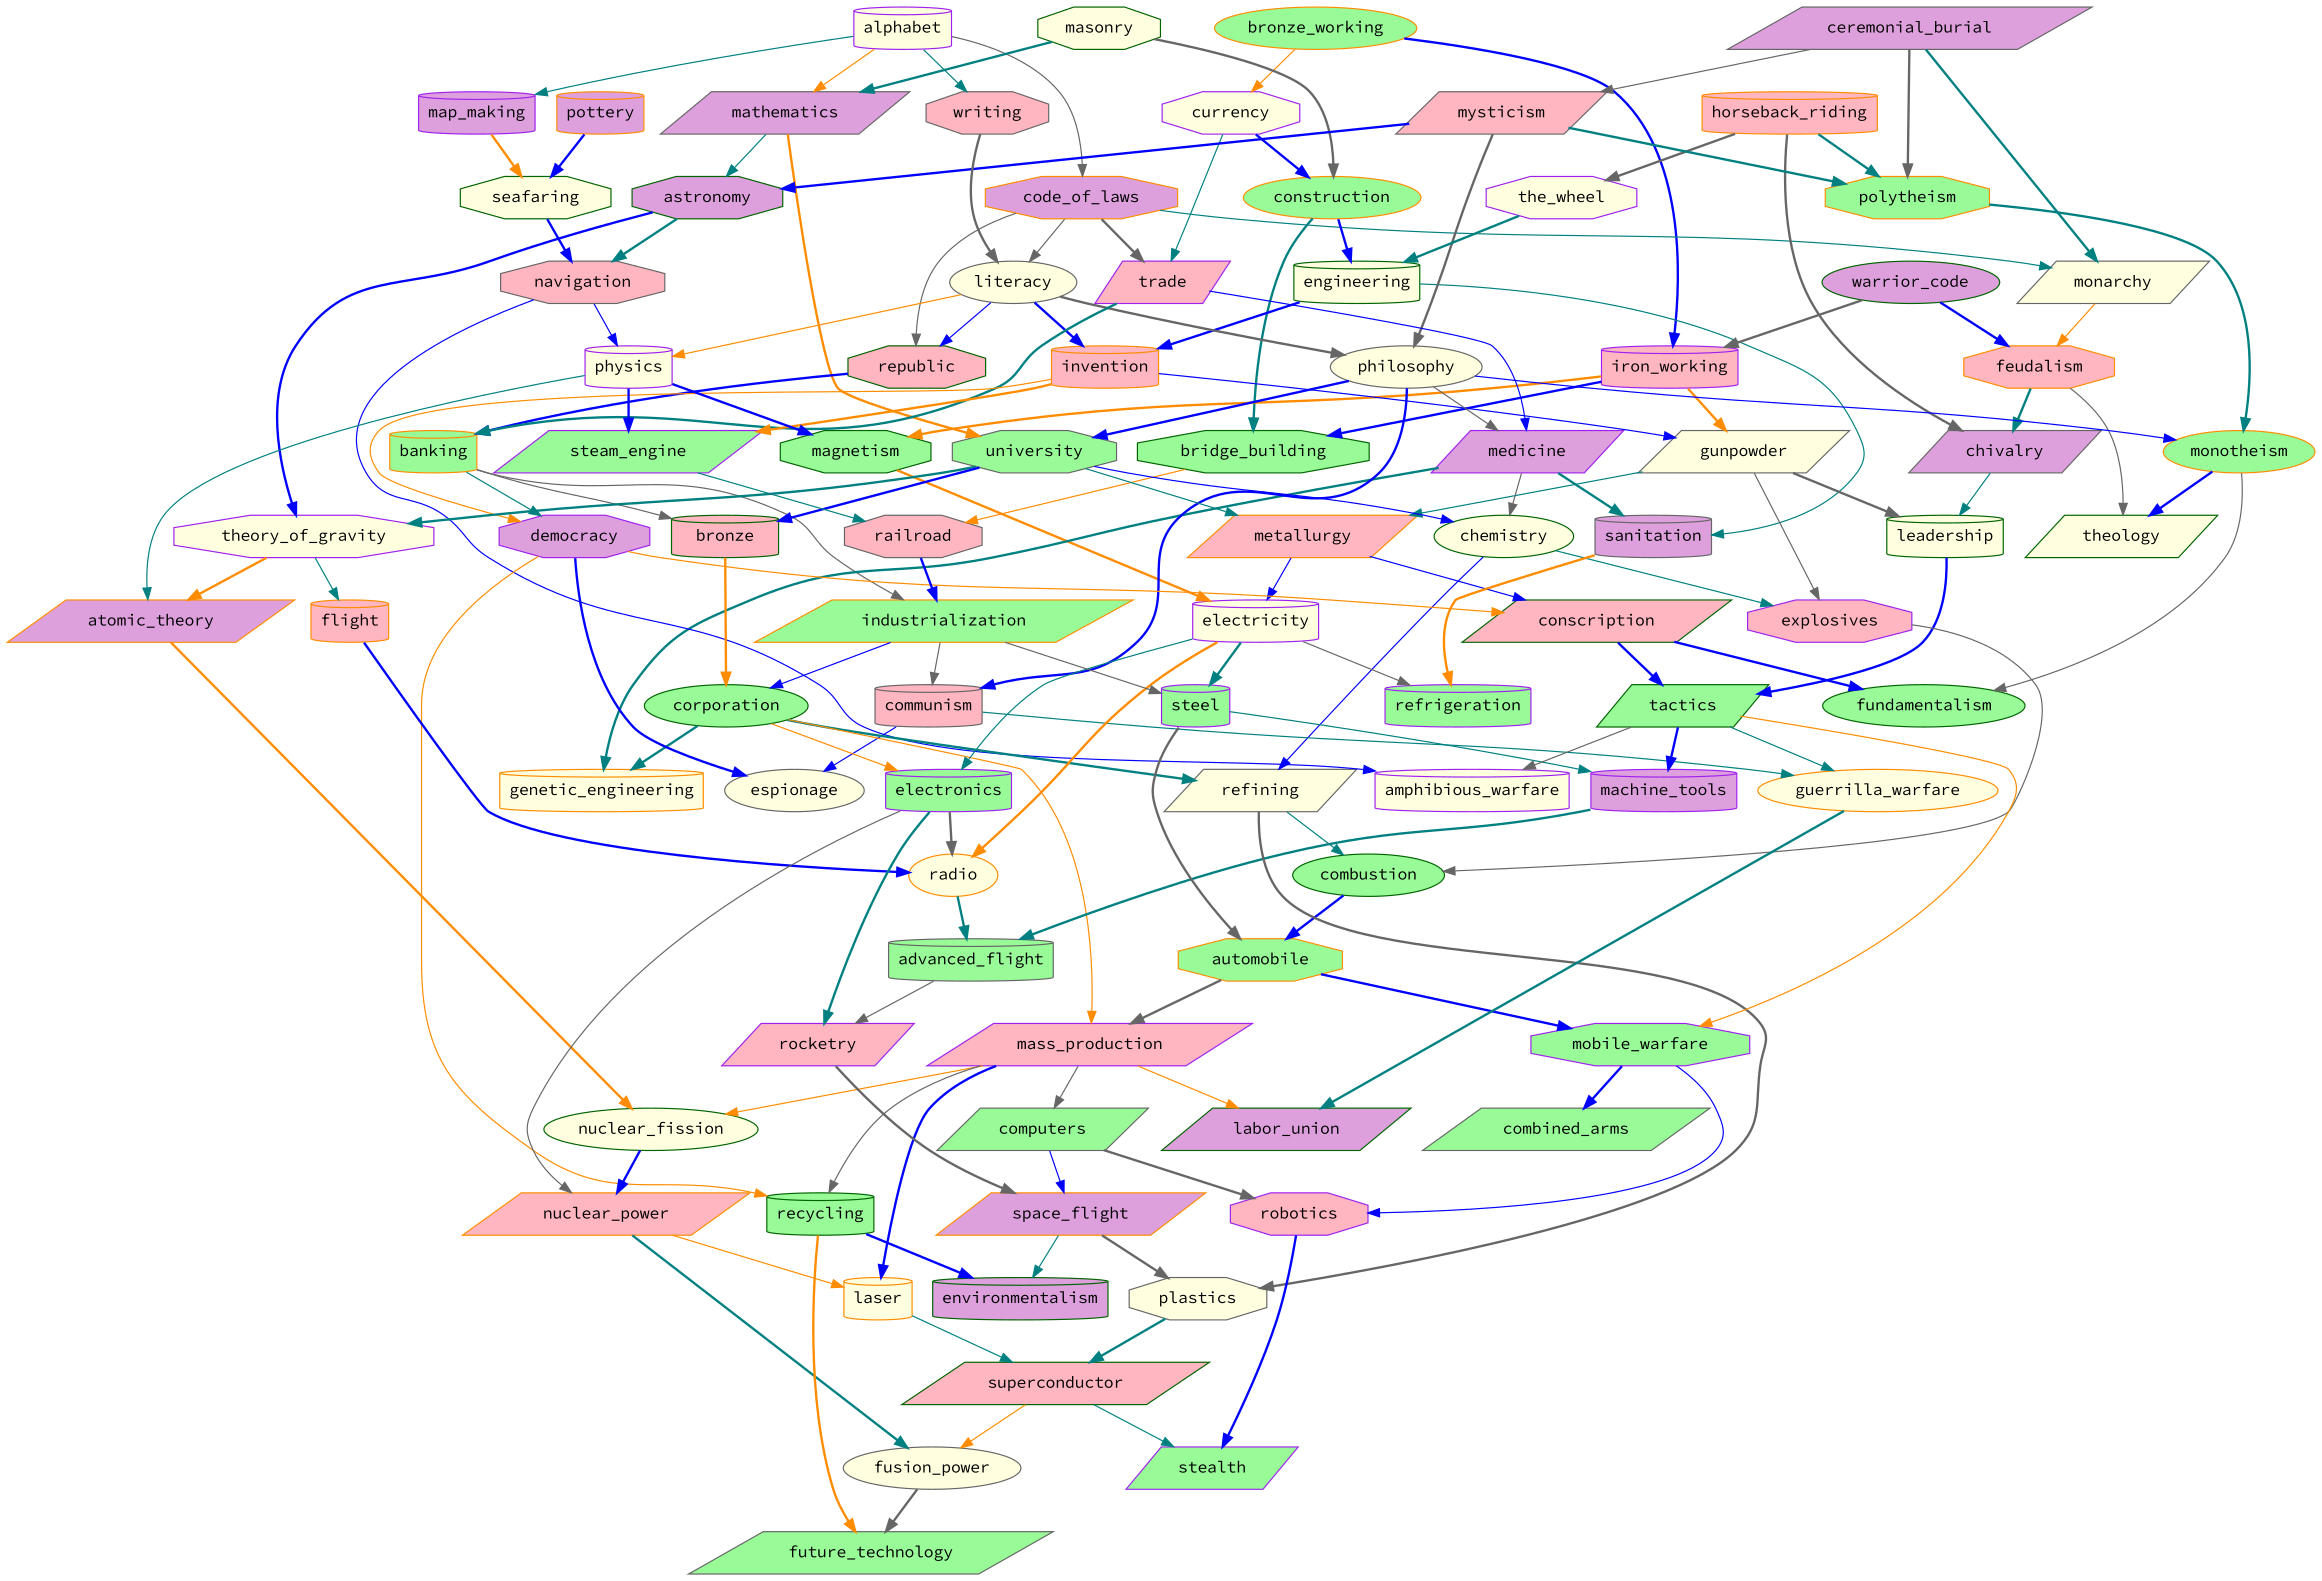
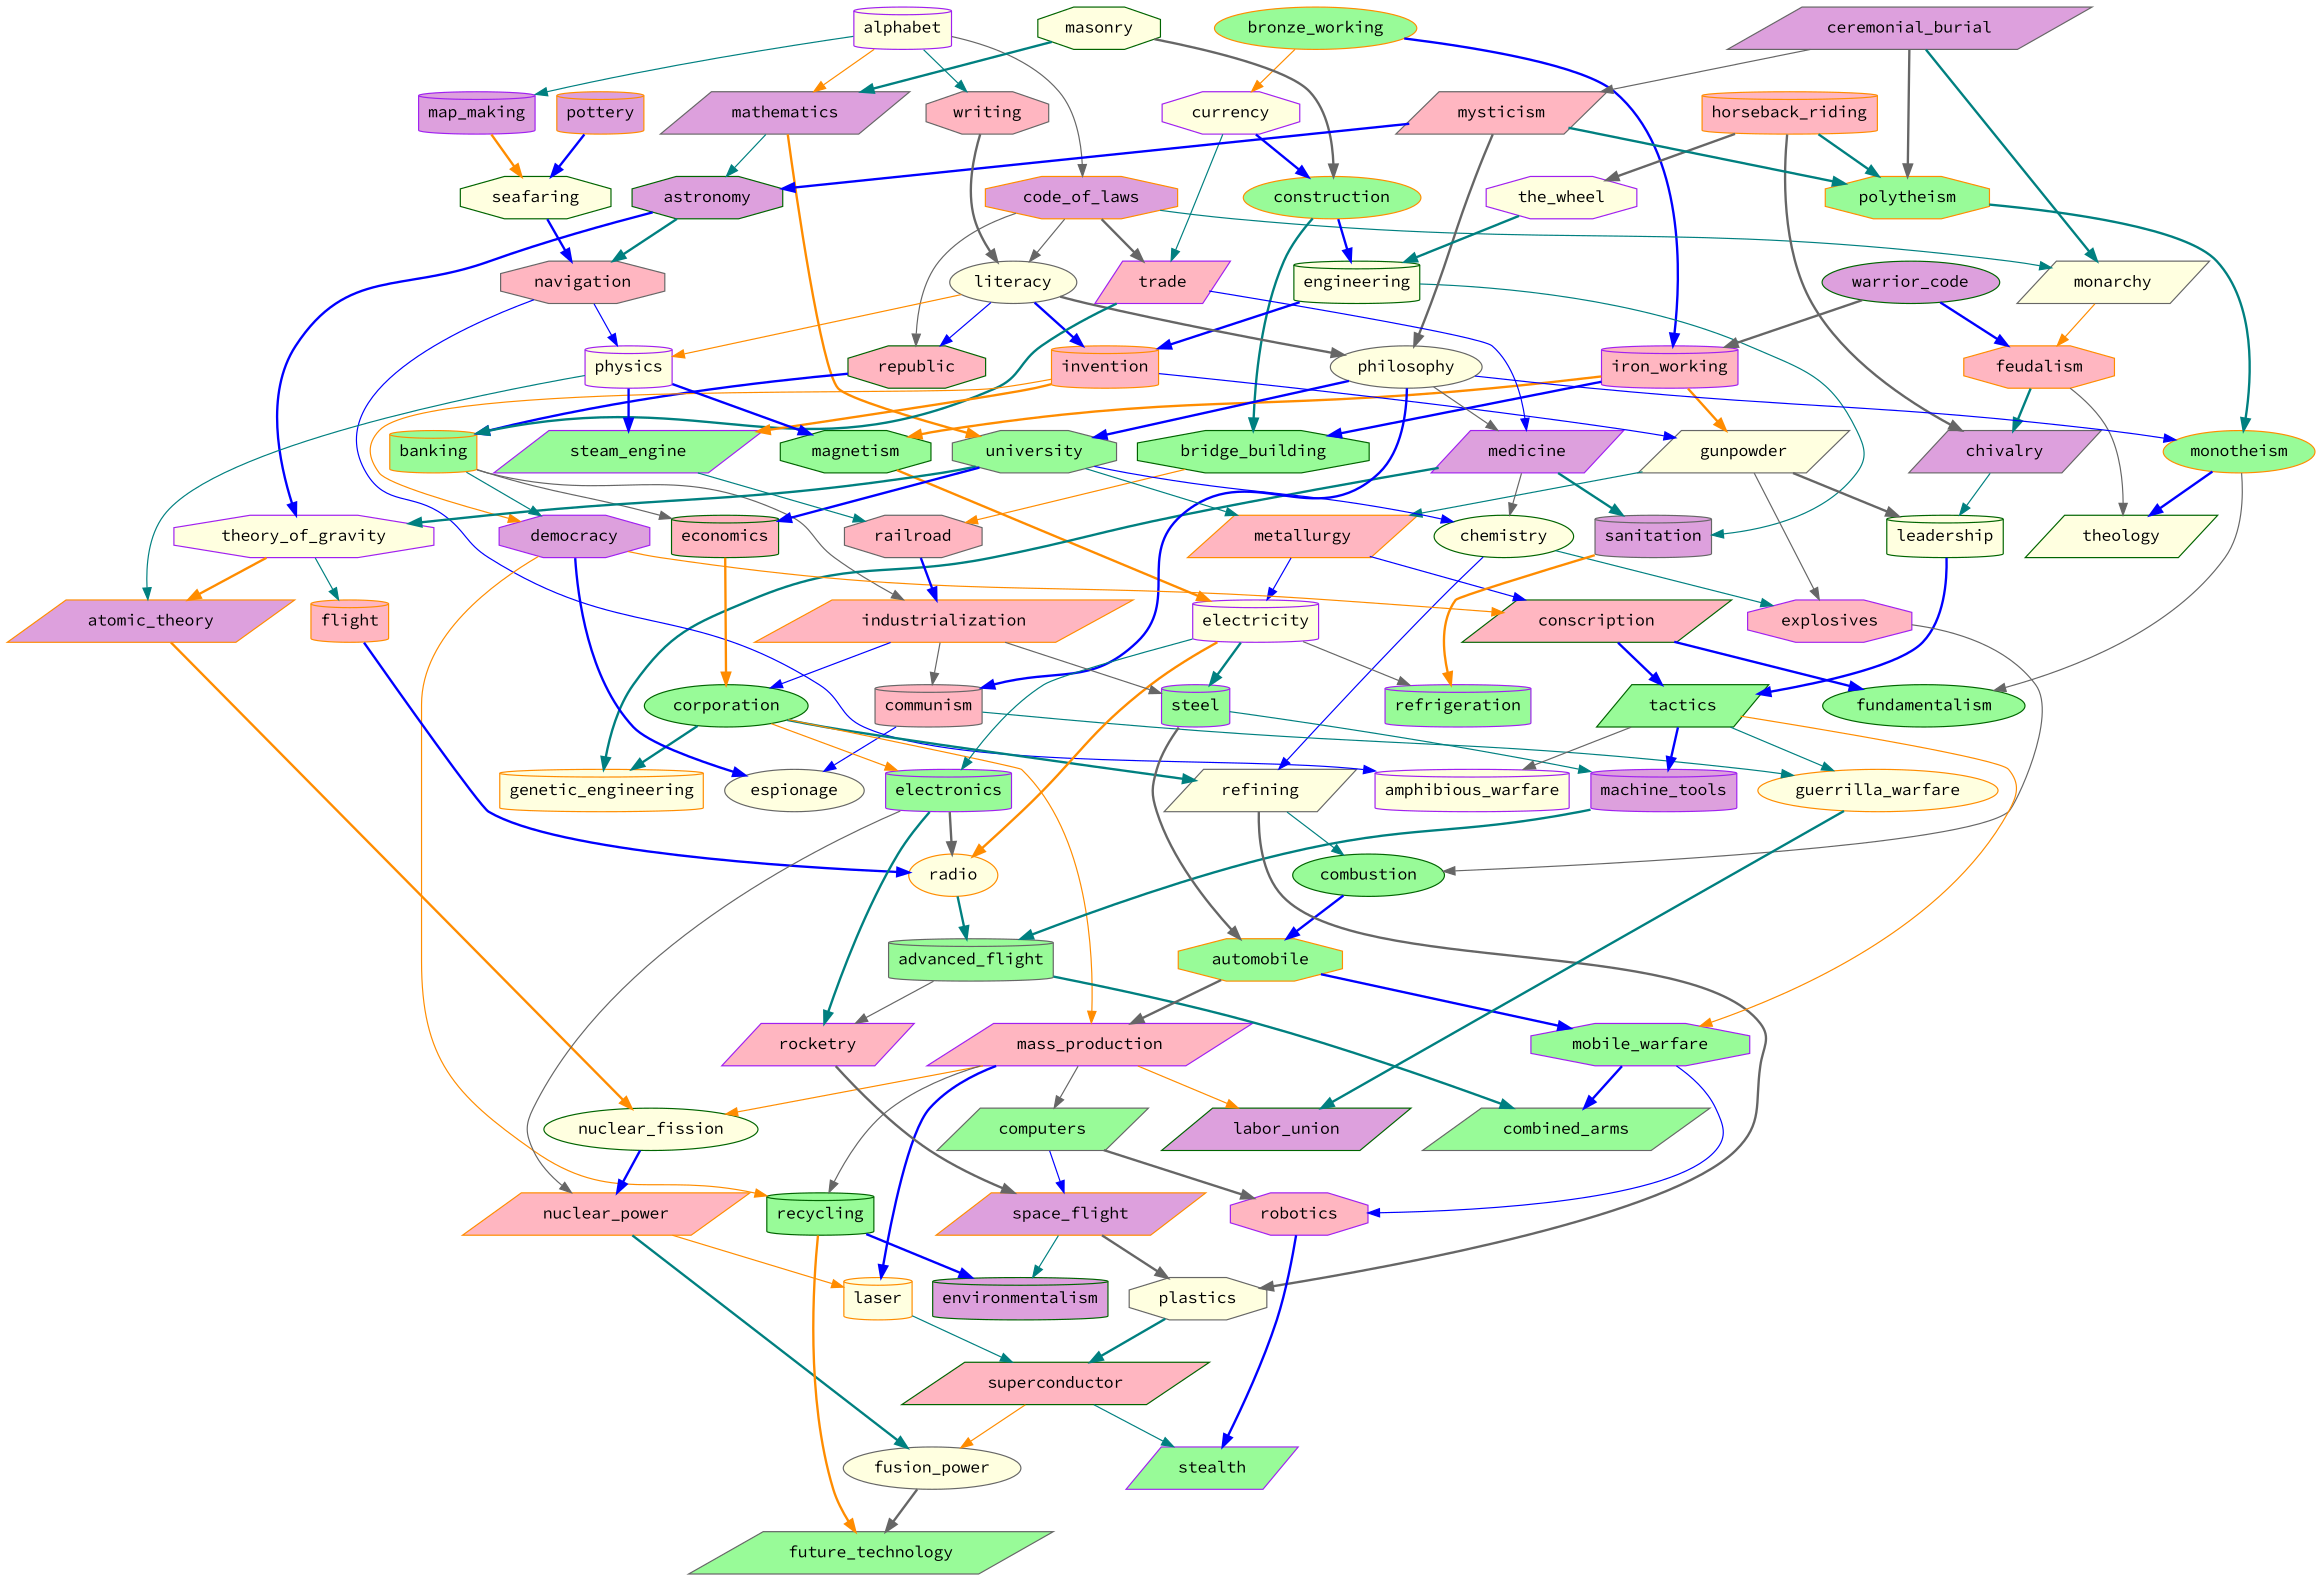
(725, 536) -> (725, 536)
(944, 621) -> (944, 621)
none -> (1280, 1030)
